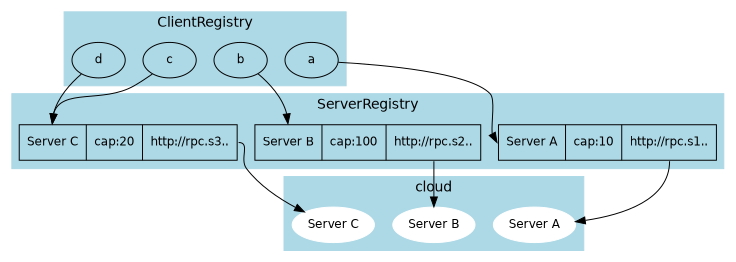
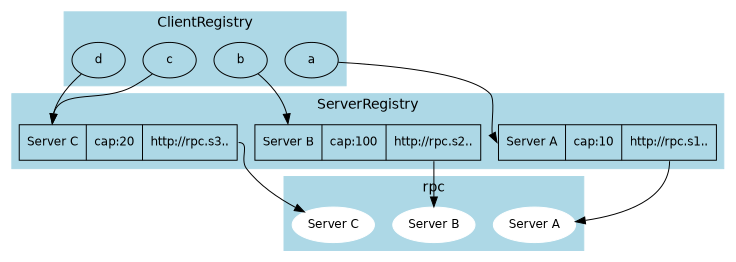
(434, 188) -> (434, 188)
